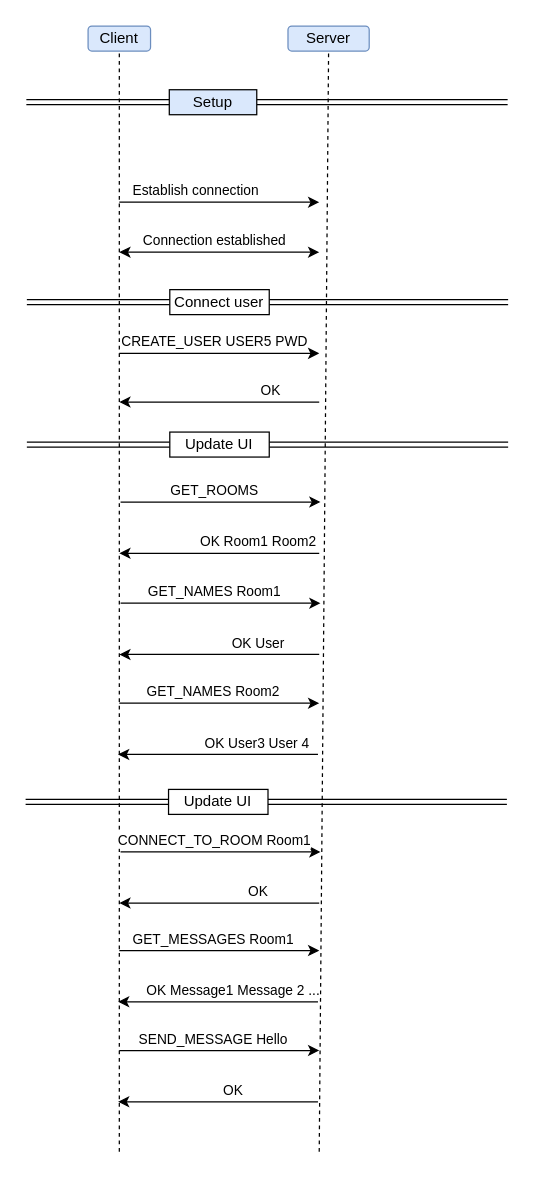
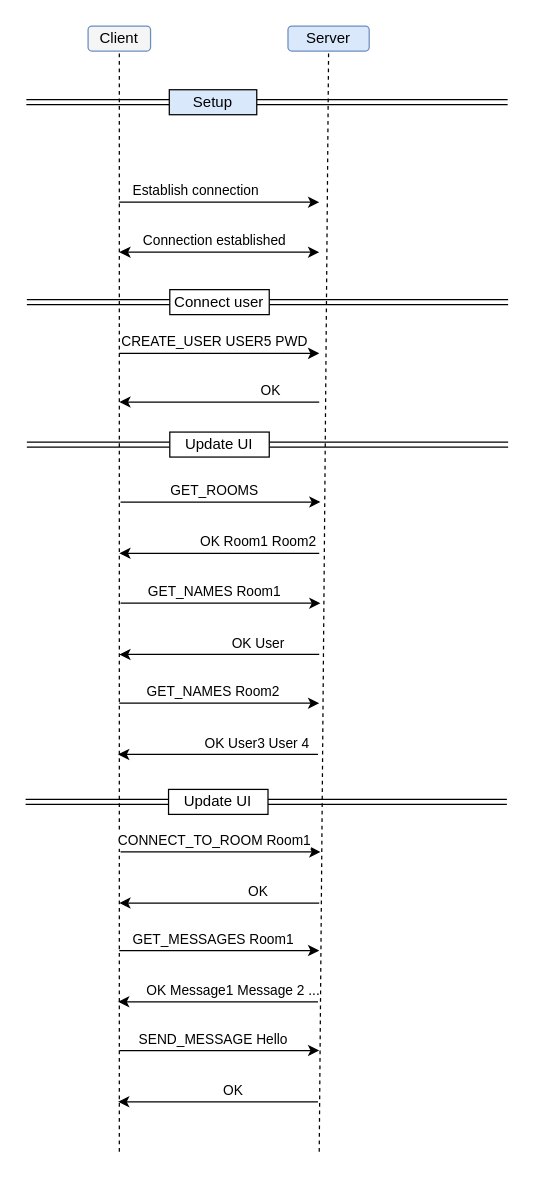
(119, 38) -> (119, 38)
